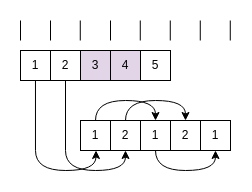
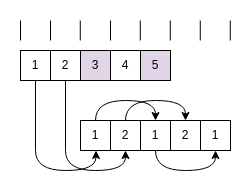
(126, 66) -> (126, 66)
(156, 66) -> (156, 66)
